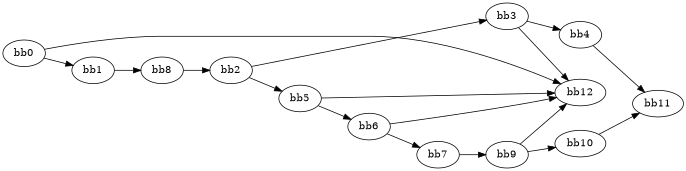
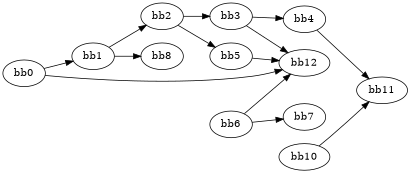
(193, 70) -> (124, 38)
(331, 111) -> none
(507, 155) -> none
